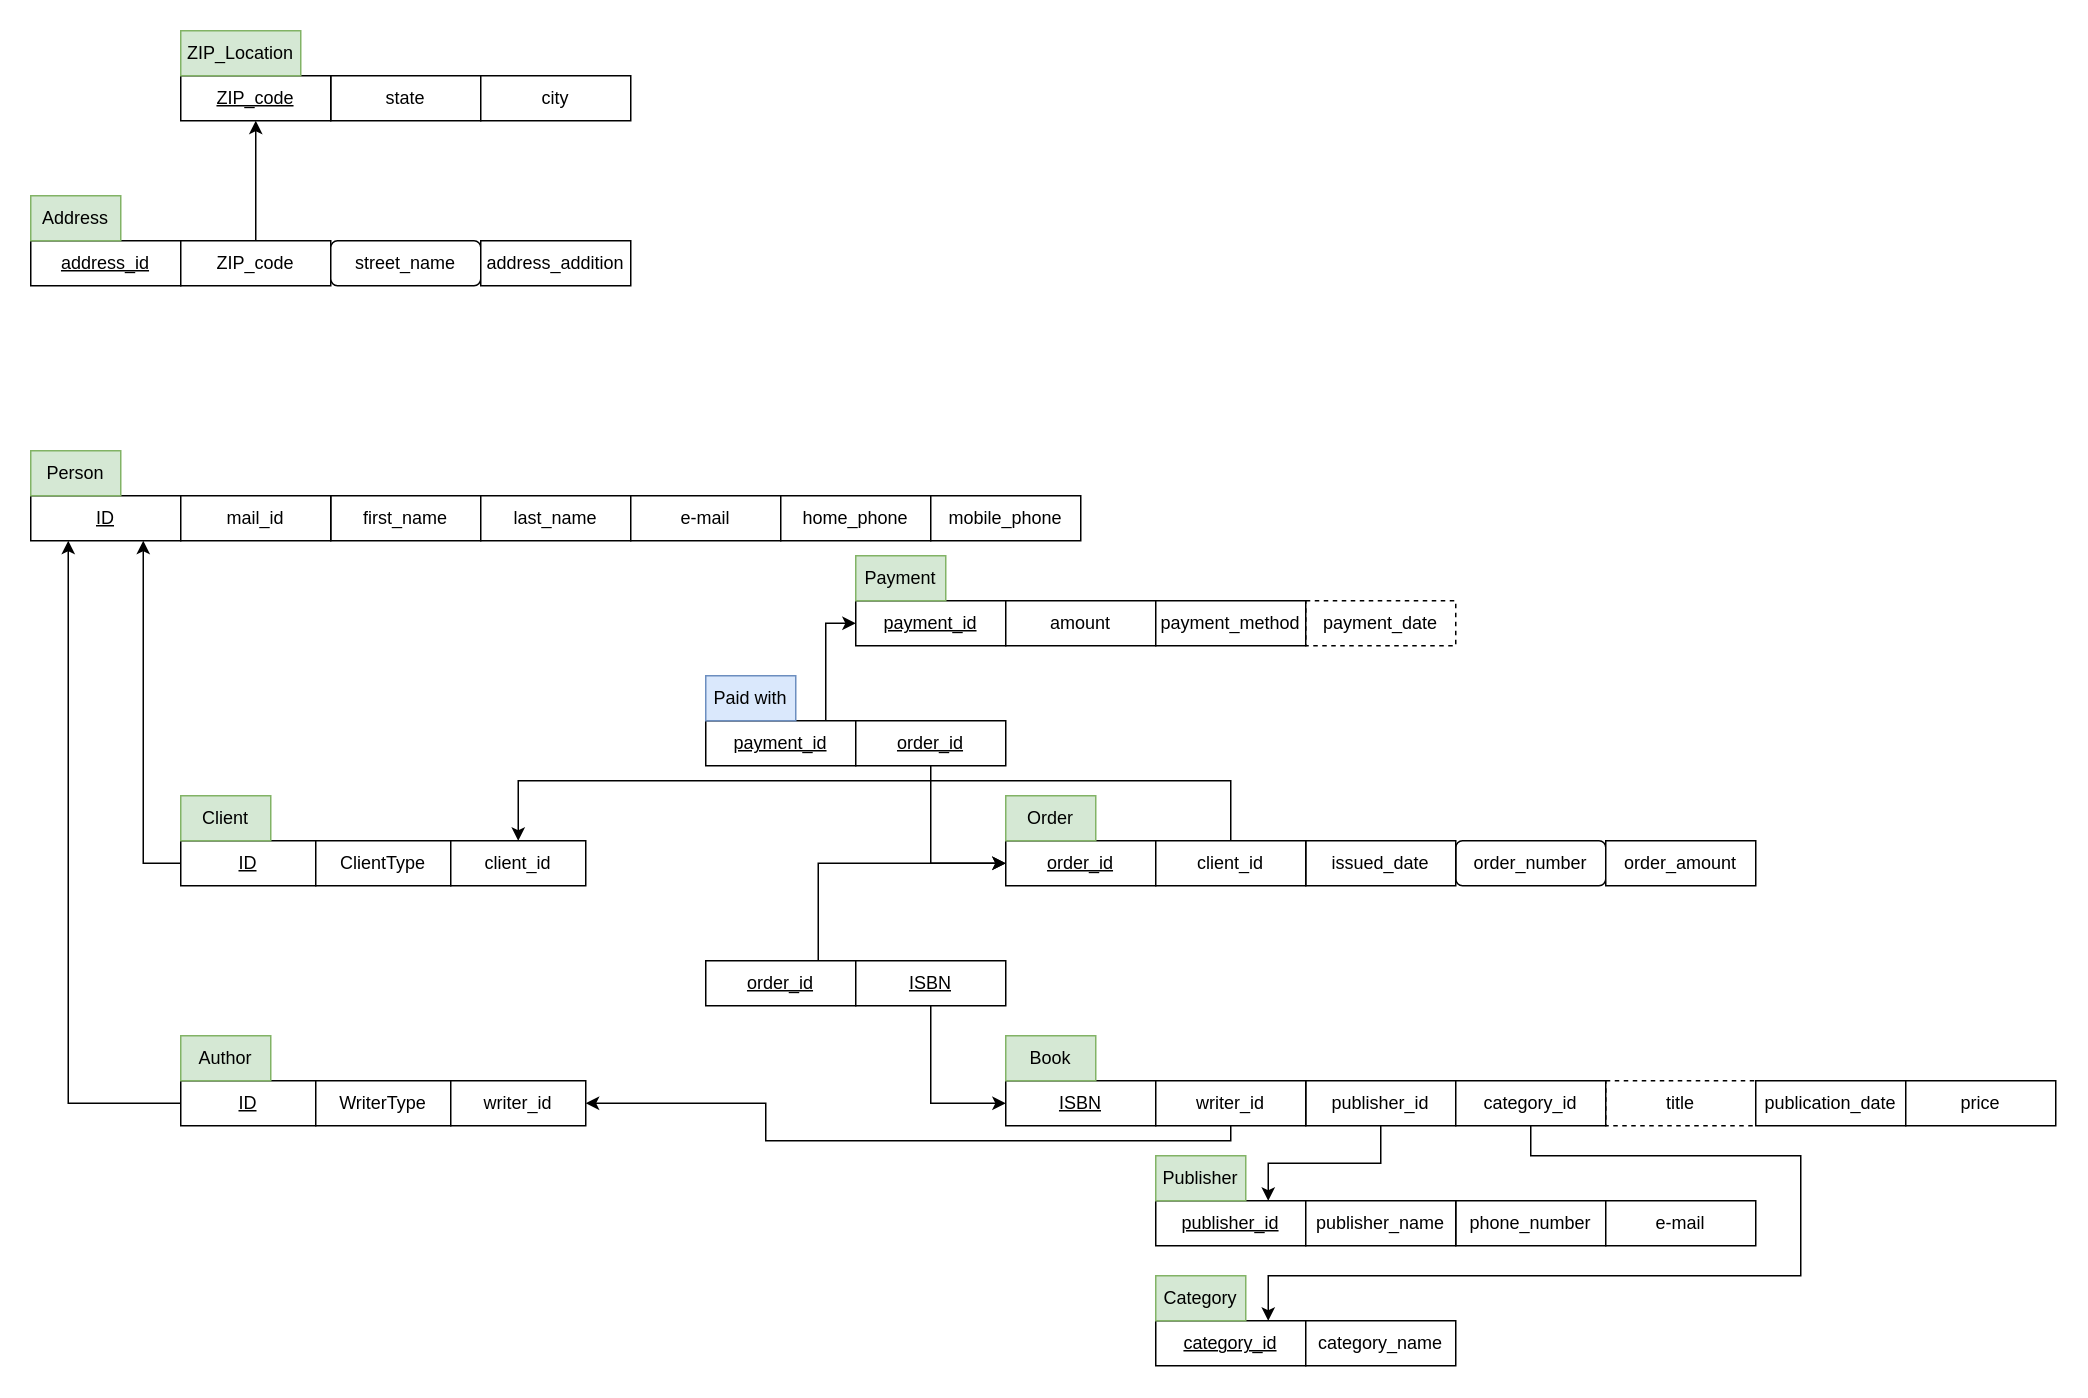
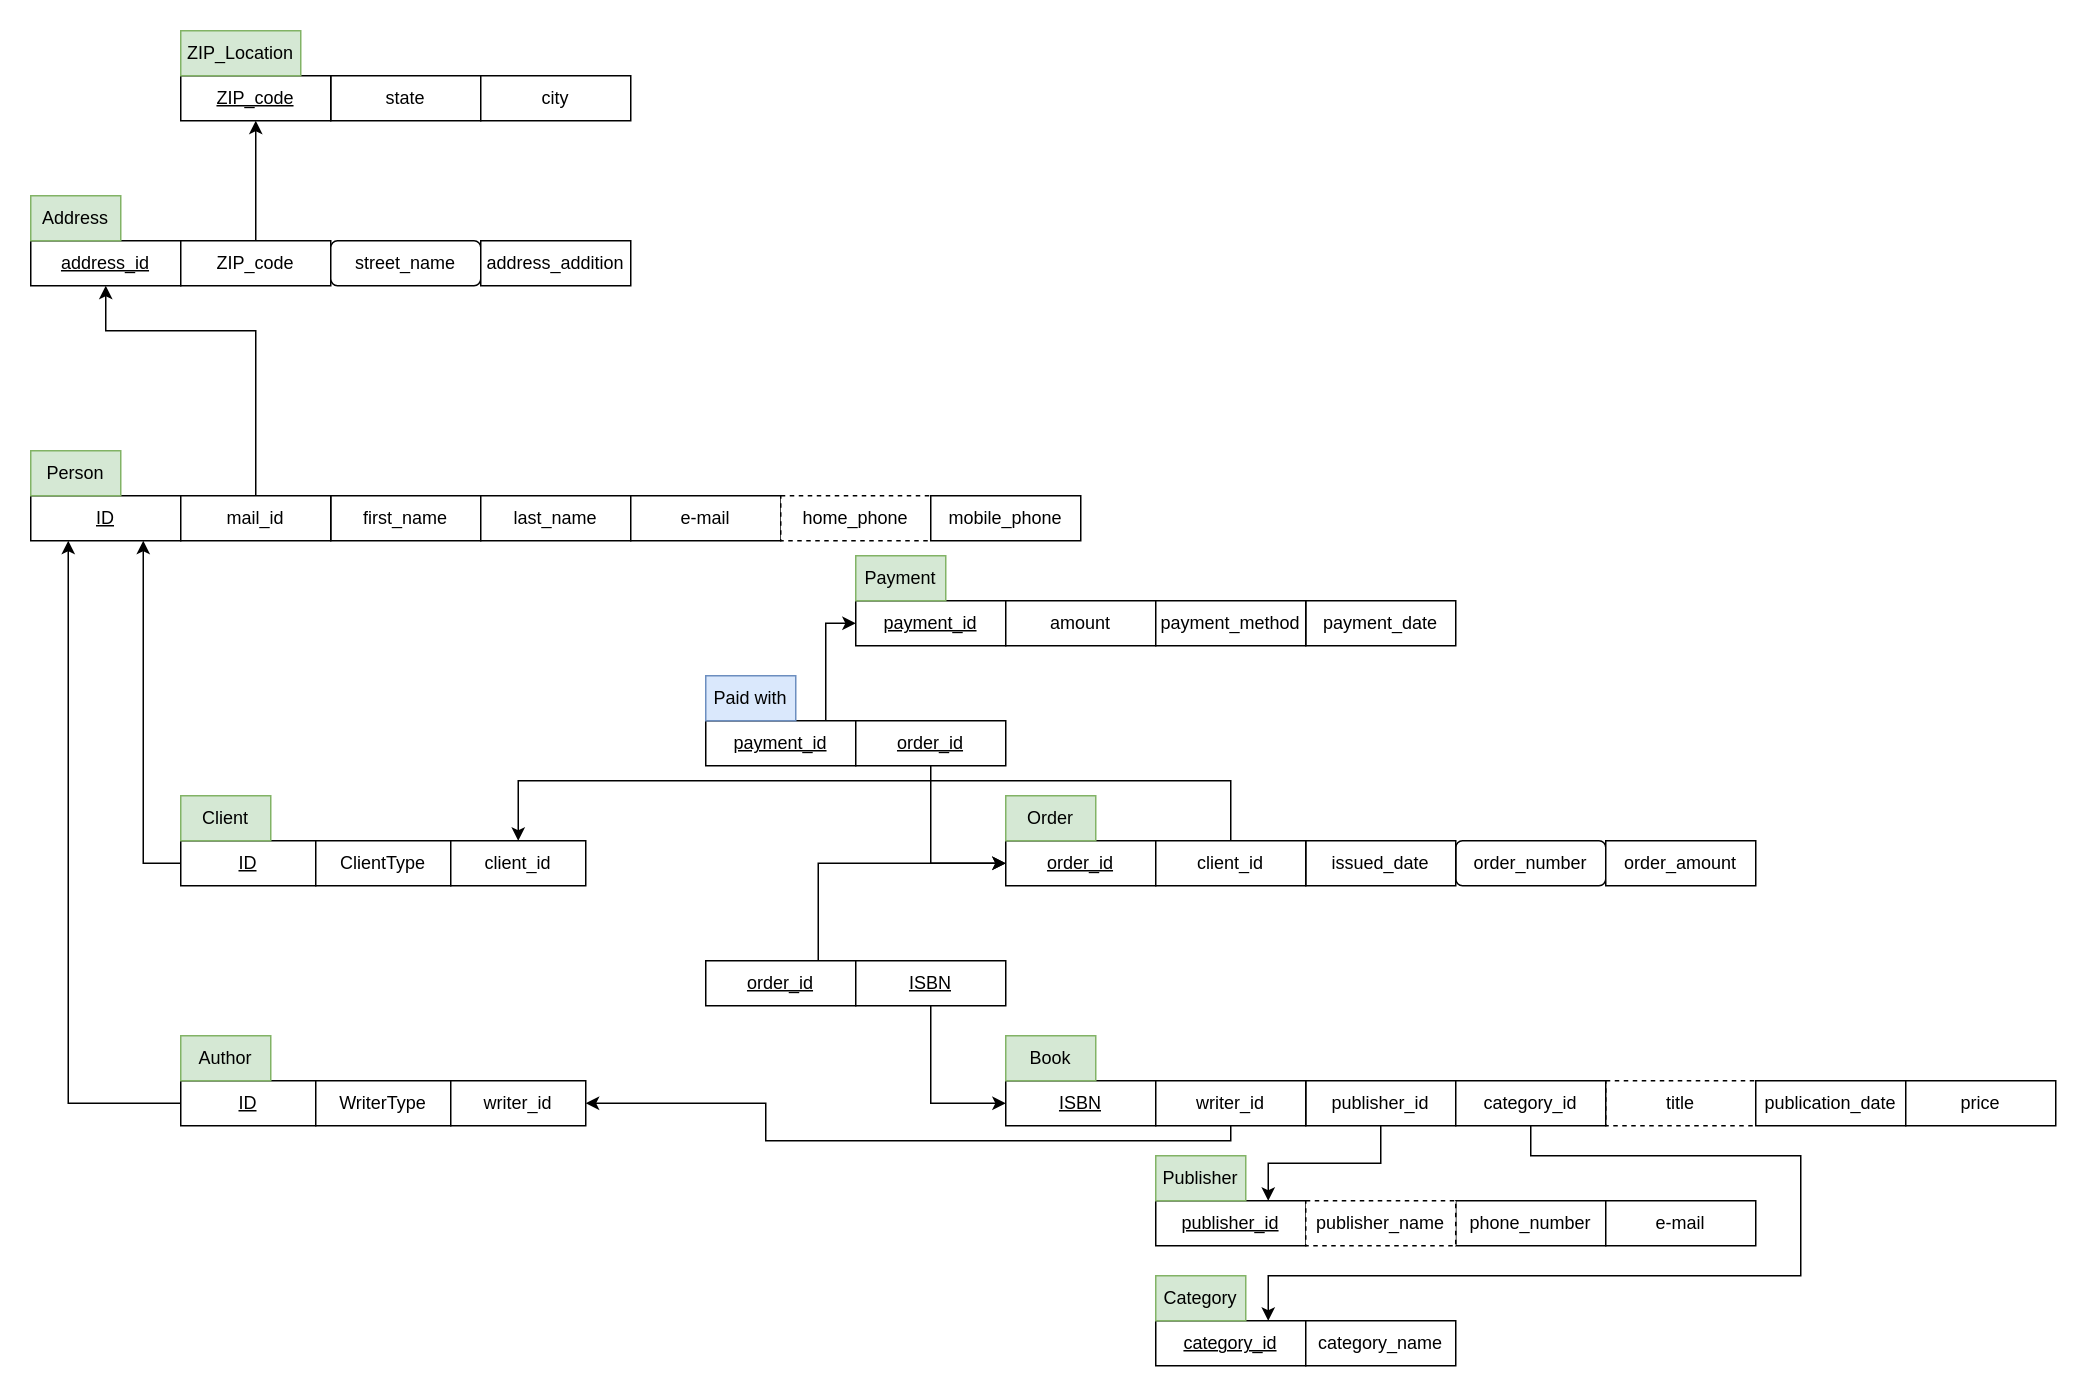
none -> (246, 331)
(856, 518) -> (856, 518)
(1381, 623) -> (1381, 623)
(1381, 1223) -> (1381, 1223)
